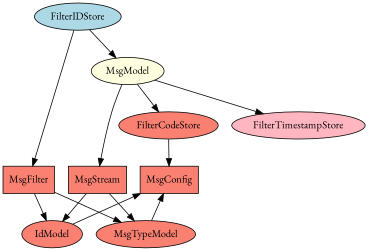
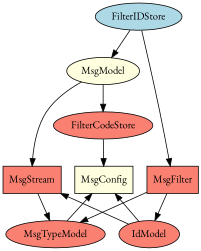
(298, 125) -> none
(169, 180) -> (104, 180)
(75, 207) -> (97, 210)
